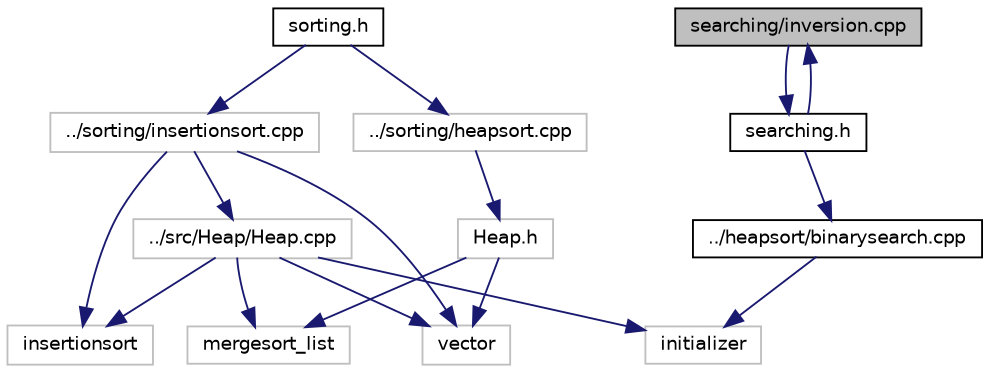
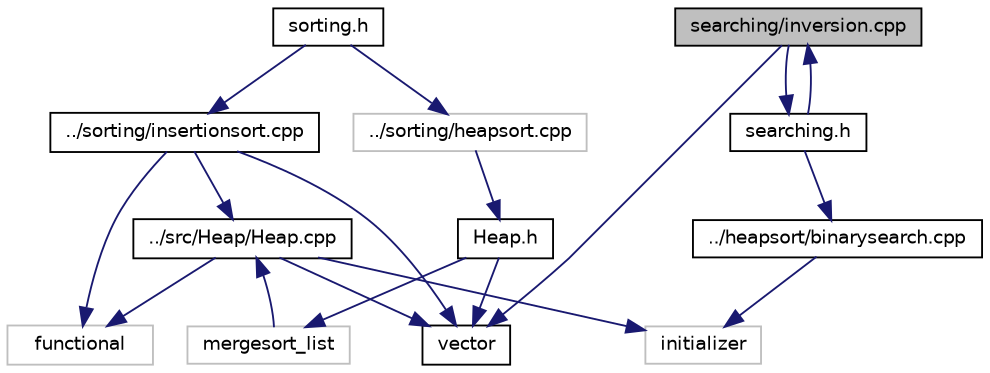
(185, 132) -> (185, 132)
none -> (645, 183)
(242, 239) -> (242, 239)
(505, 239) -> (505, 239)
(241, 284) -> (270, 301)
(80, 345) -> (80, 345)
(466, 345) -> (466, 345)
